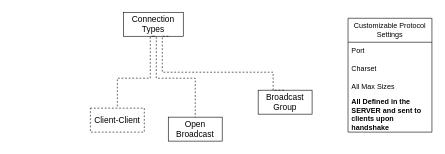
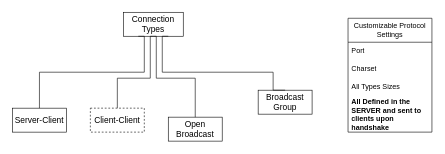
none -> (93, 72)
(208, 72) -> (208, 72)
(139, 78) -> (139, 78)
(174, 78) -> (174, 78)
(373, 87) -> (377, 87)
none -> (39, 120)
